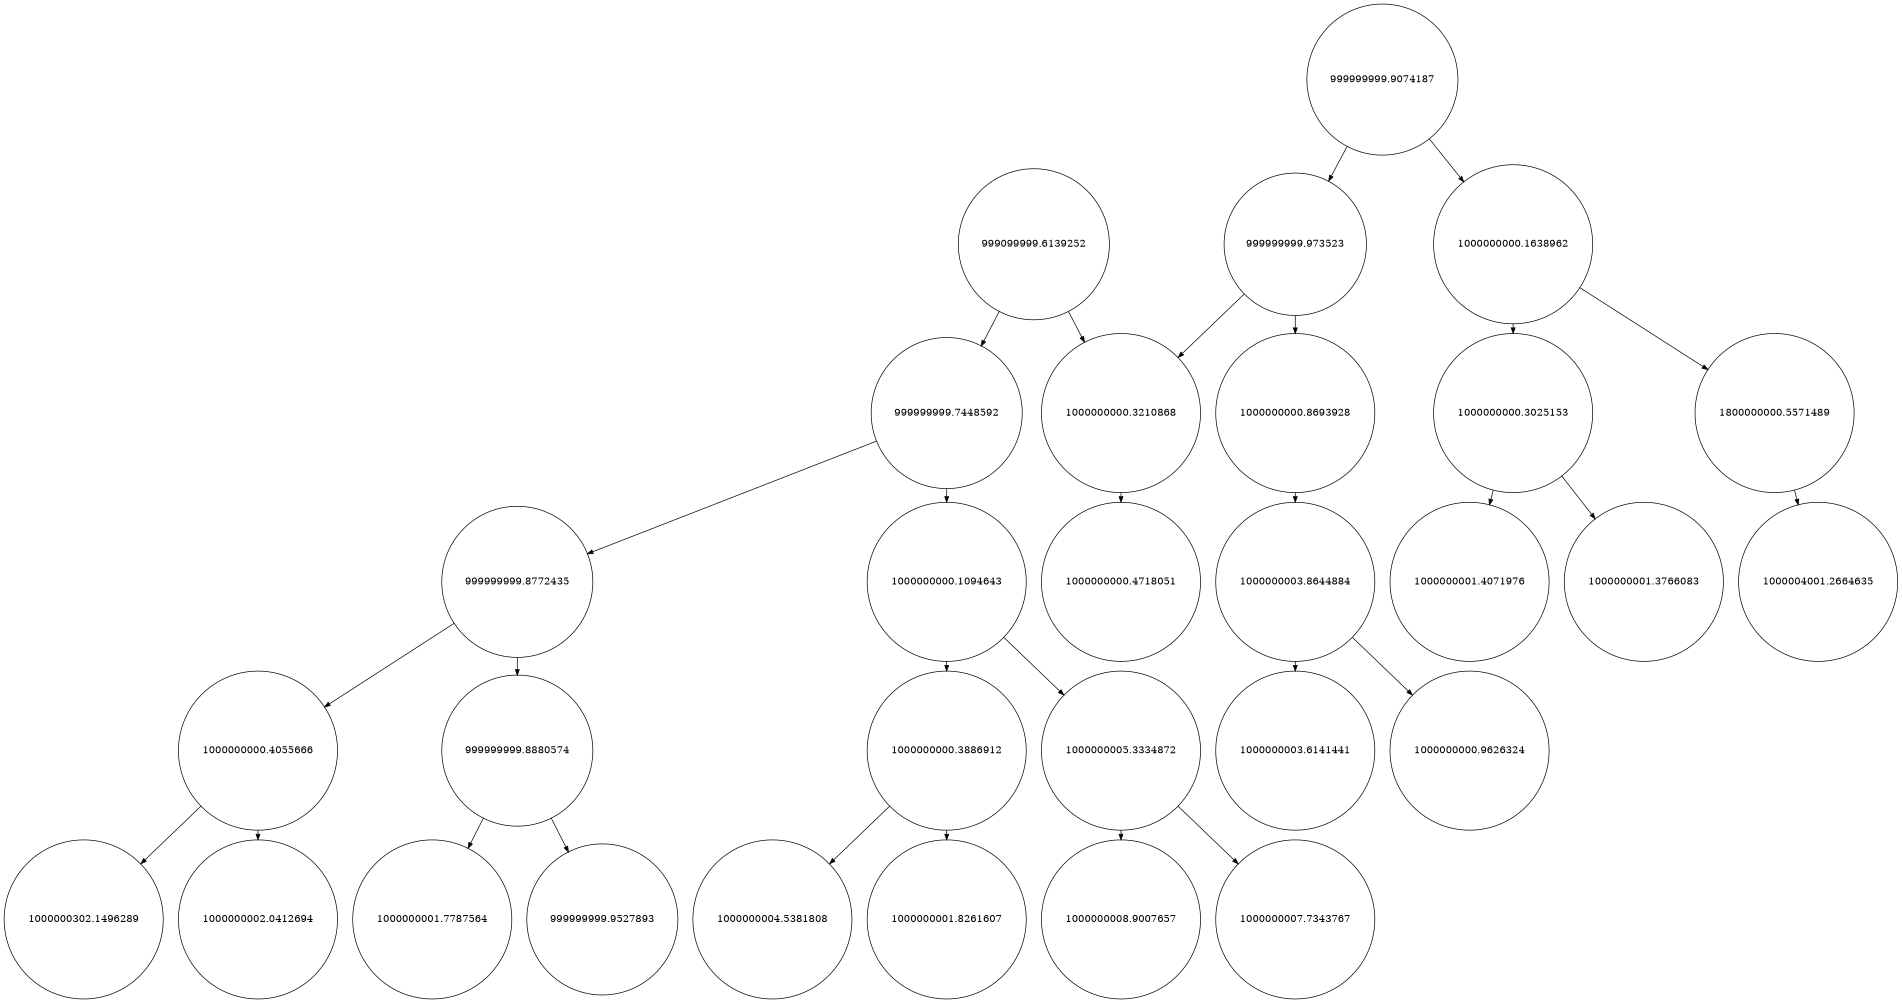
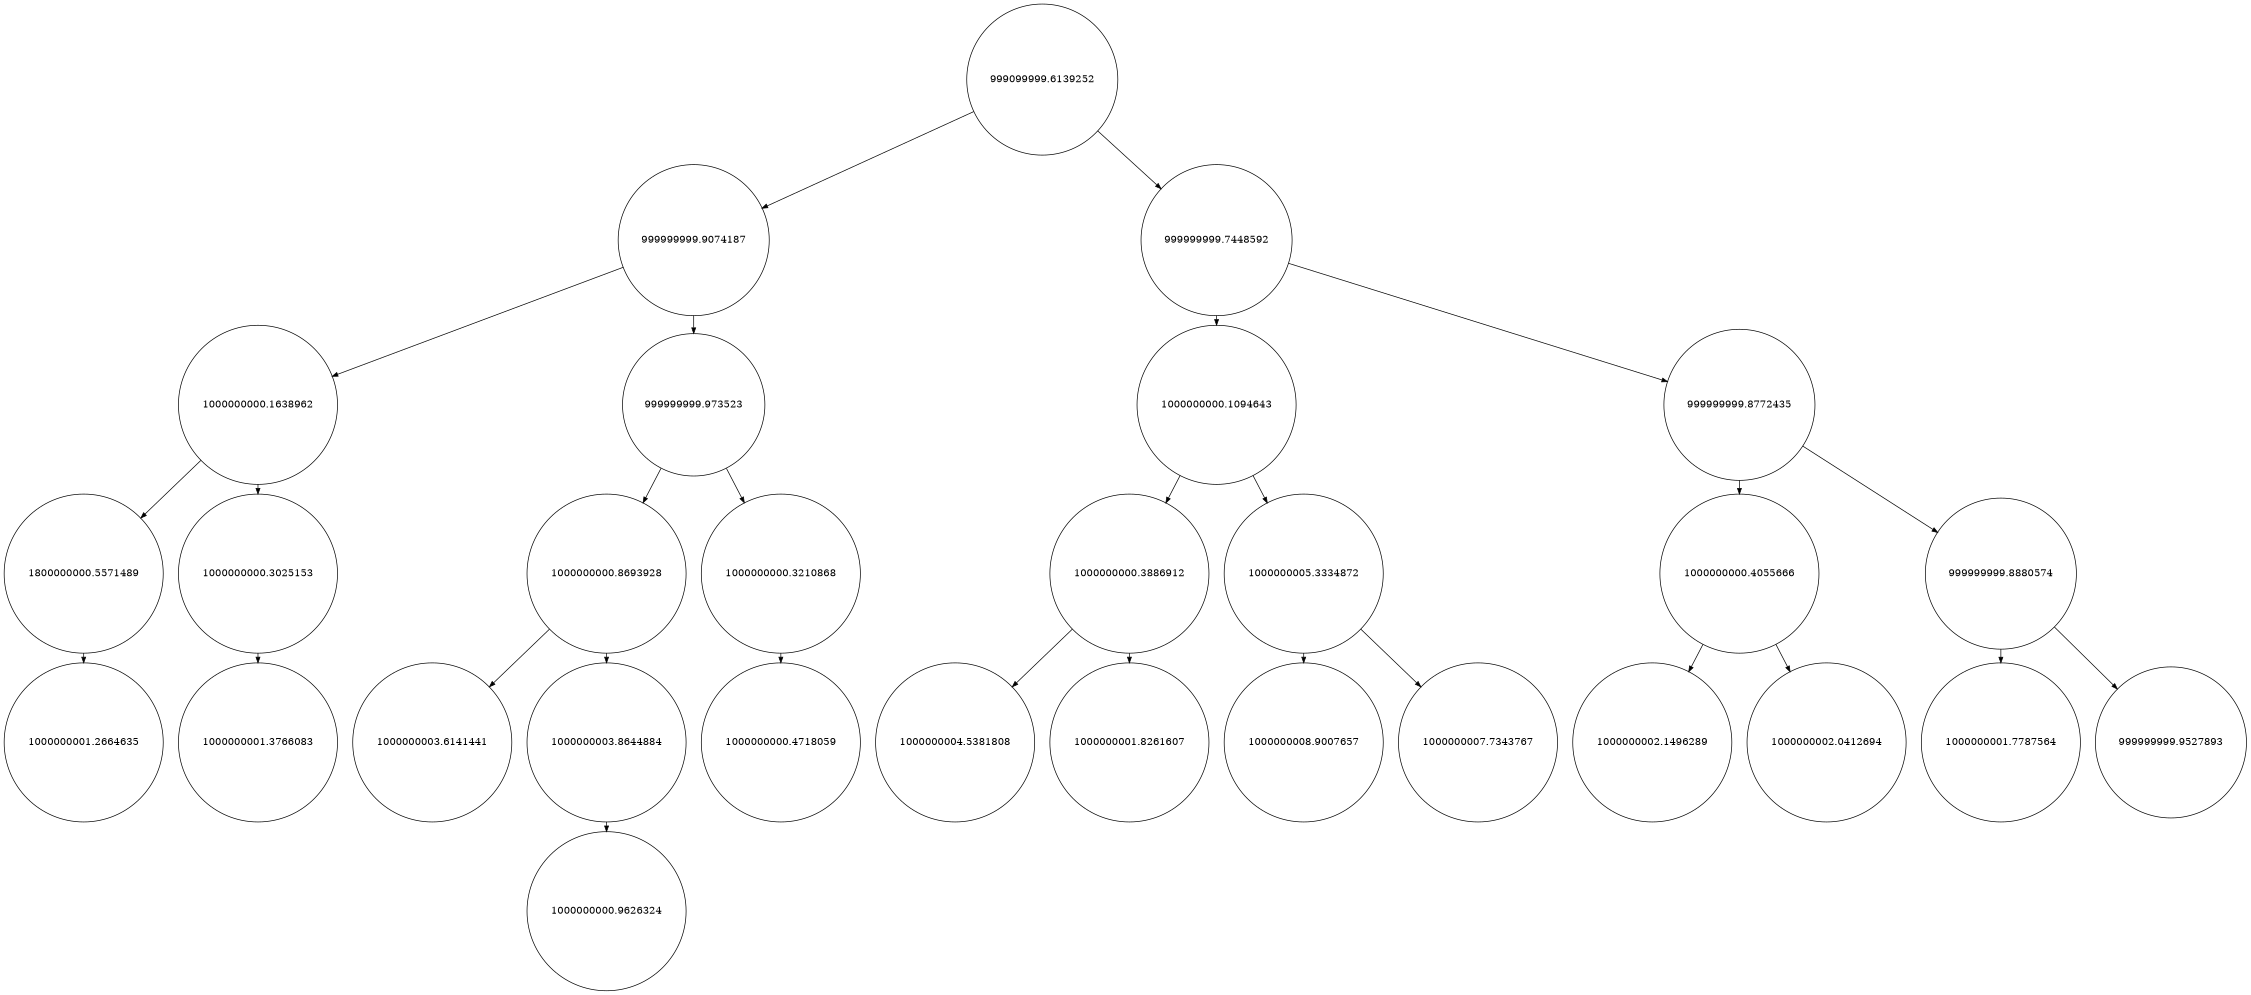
(1075, 324) -> (871, 159)
(1121, 582) -> (781, 742)
(1470, 582) -> none
(1818, 582) -> (84, 742)
(1295, 663) -> (522, 656)
(84, 919) -> (1652, 742)
